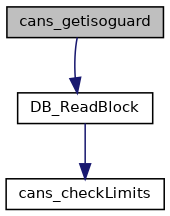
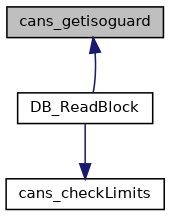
(75, 58) -> (95, 73)
